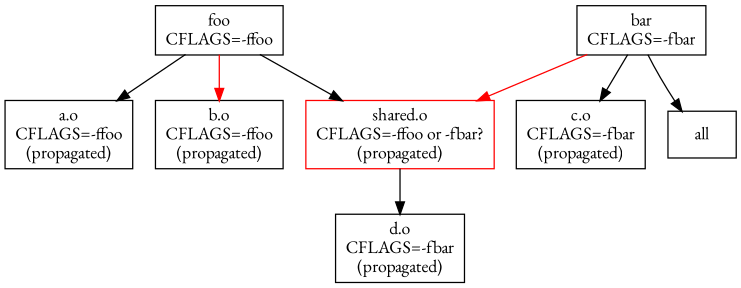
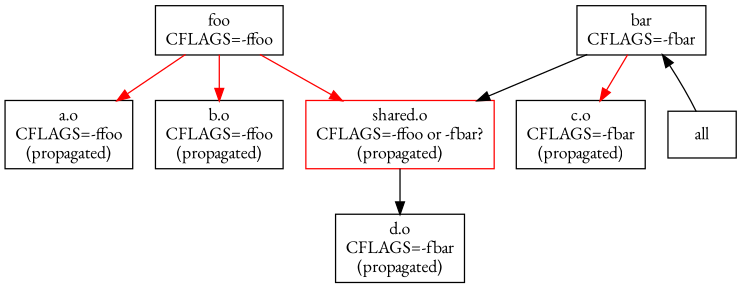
(617, 72) -> (617, 72)
(157, 74) -> (157, 74)
(296, 75) -> (296, 75)
(538, 75) -> (538, 75)
(661, 78) -> (684, 88)
